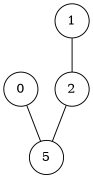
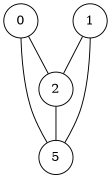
none -> (38, 55)
none -> (85, 92)
